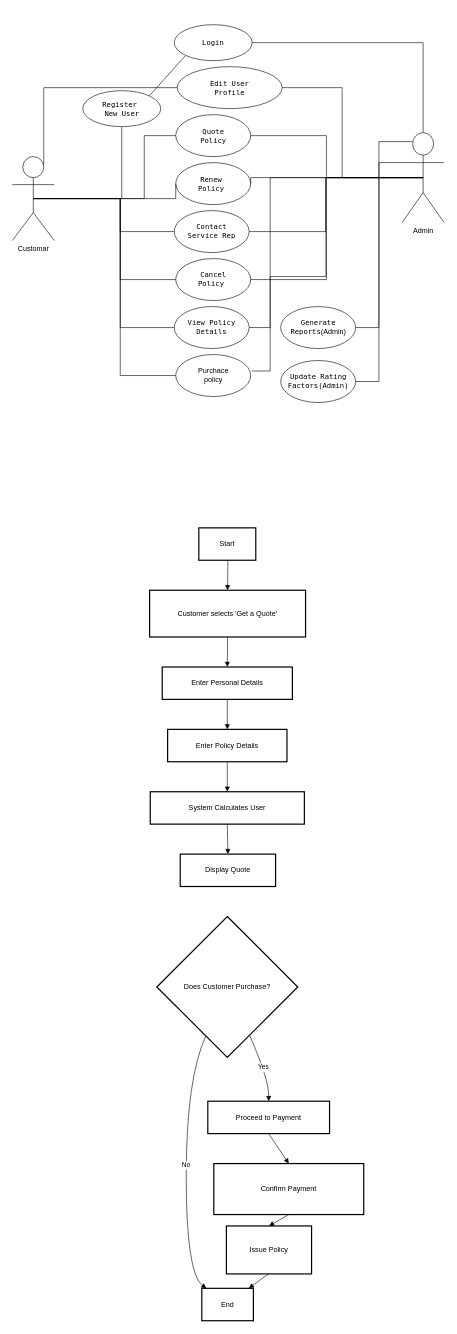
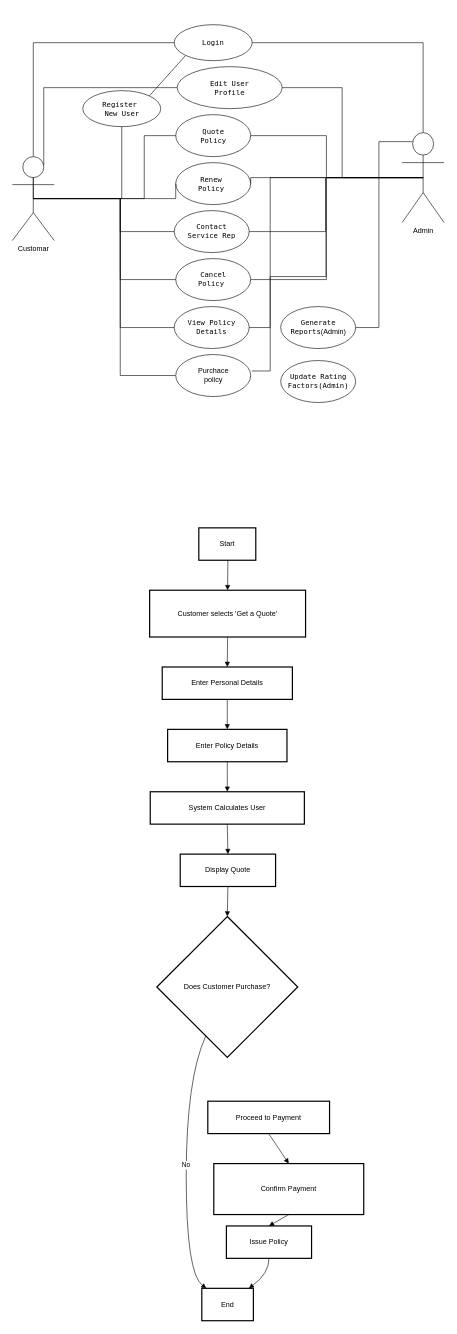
none -> (46, 42)
(379, 366) -> none
none -> (228, 904)
(261, 1064) -> none
(269, 1250) -> (269, 1242)
